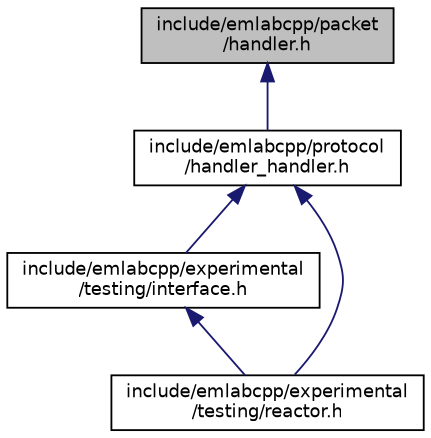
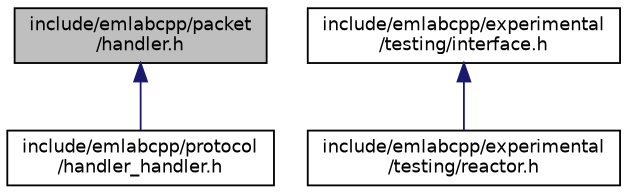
(209, 226) -> none
(342, 290) -> none
